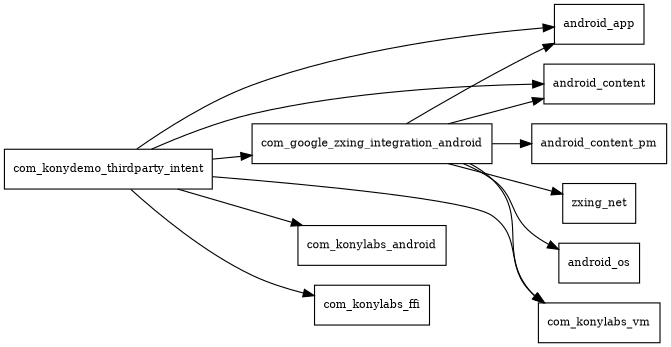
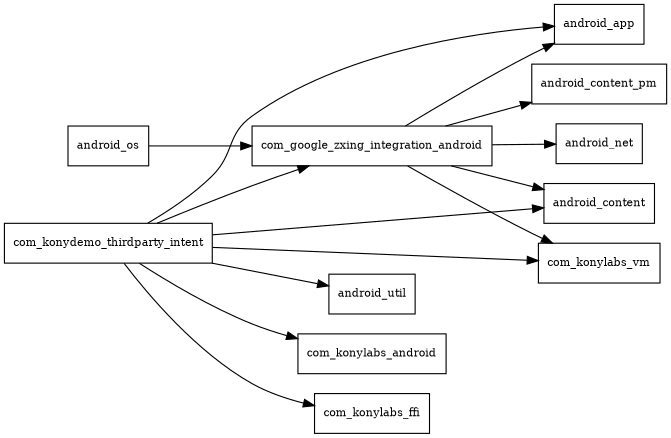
(599, 203) -> (599, 144)
(519, 219) -> (195, 146)
none -> (372, 294)
